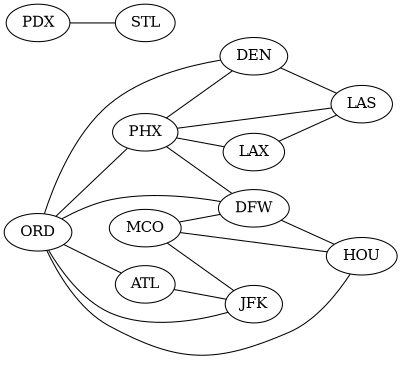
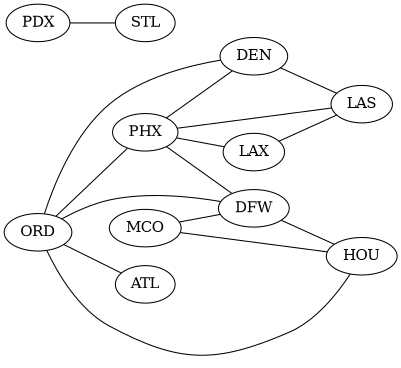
(254, 304) -> none
